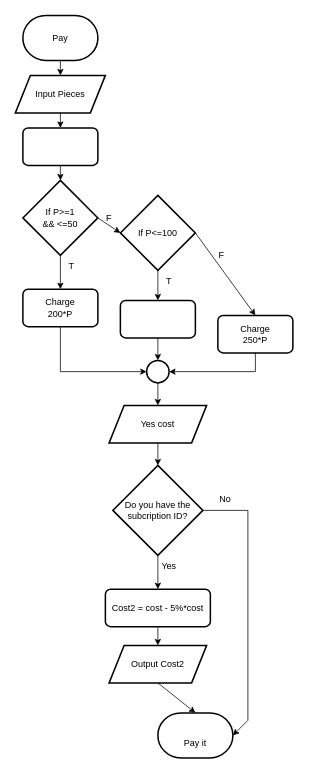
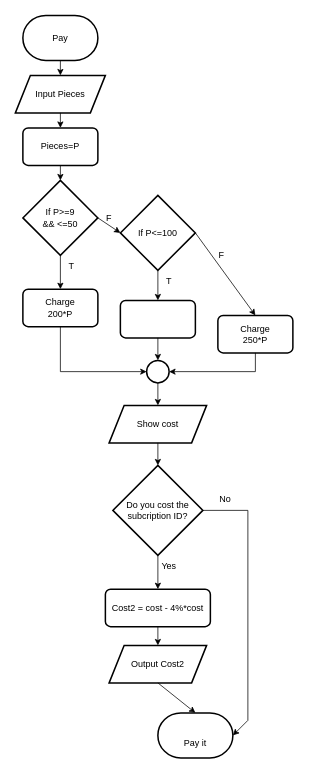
none -> (60, 147)
(60, 218) -> (60, 218)
(158, 424) -> (158, 424)
(158, 510) -> (158, 510)
(158, 608) -> (158, 608)
